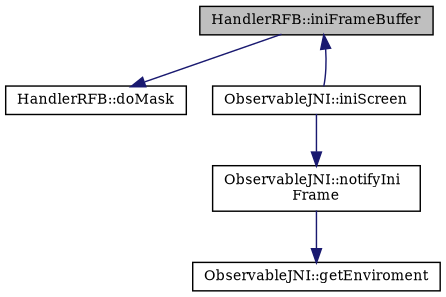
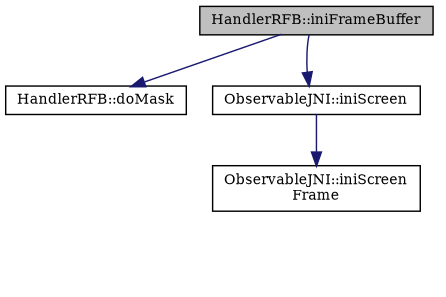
(326, 68) -> (307, 53)
(316, 188) -> (316, 188)
(316, 277) -> none
